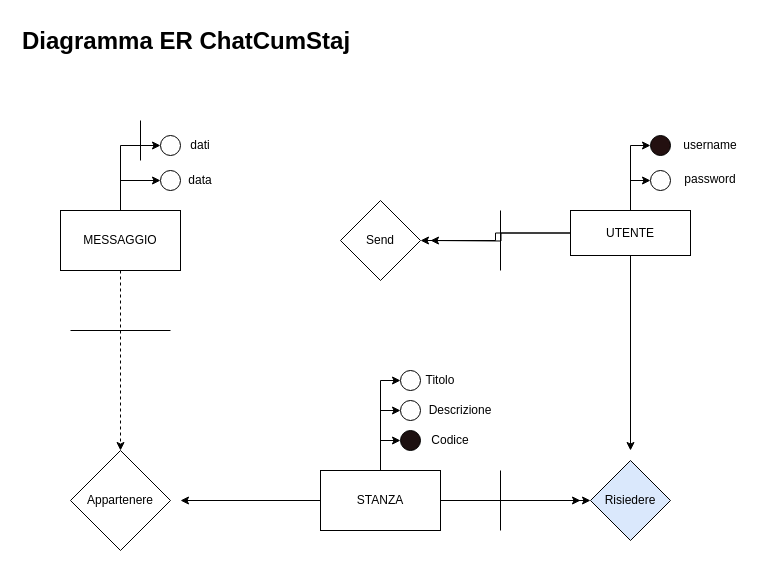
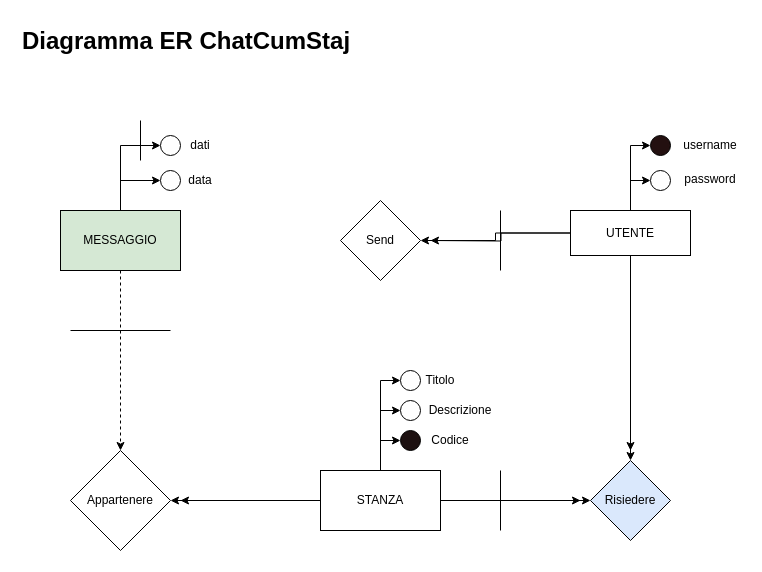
(121, 241) -> (121, 241)
none -> (631, 451)
none -> (180, 501)
